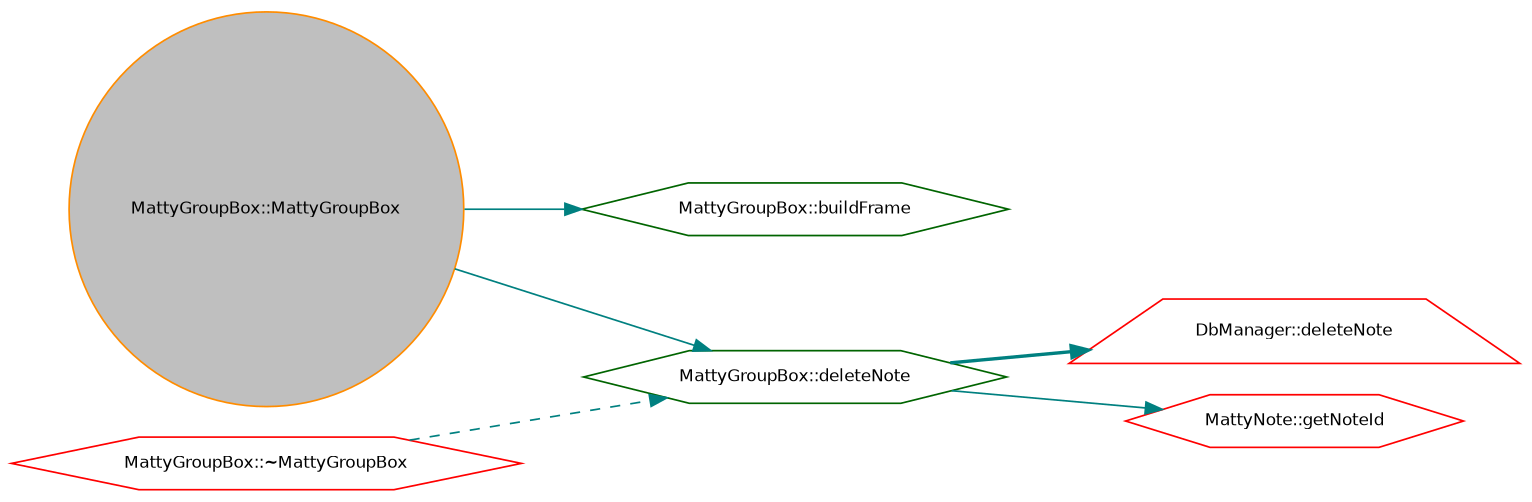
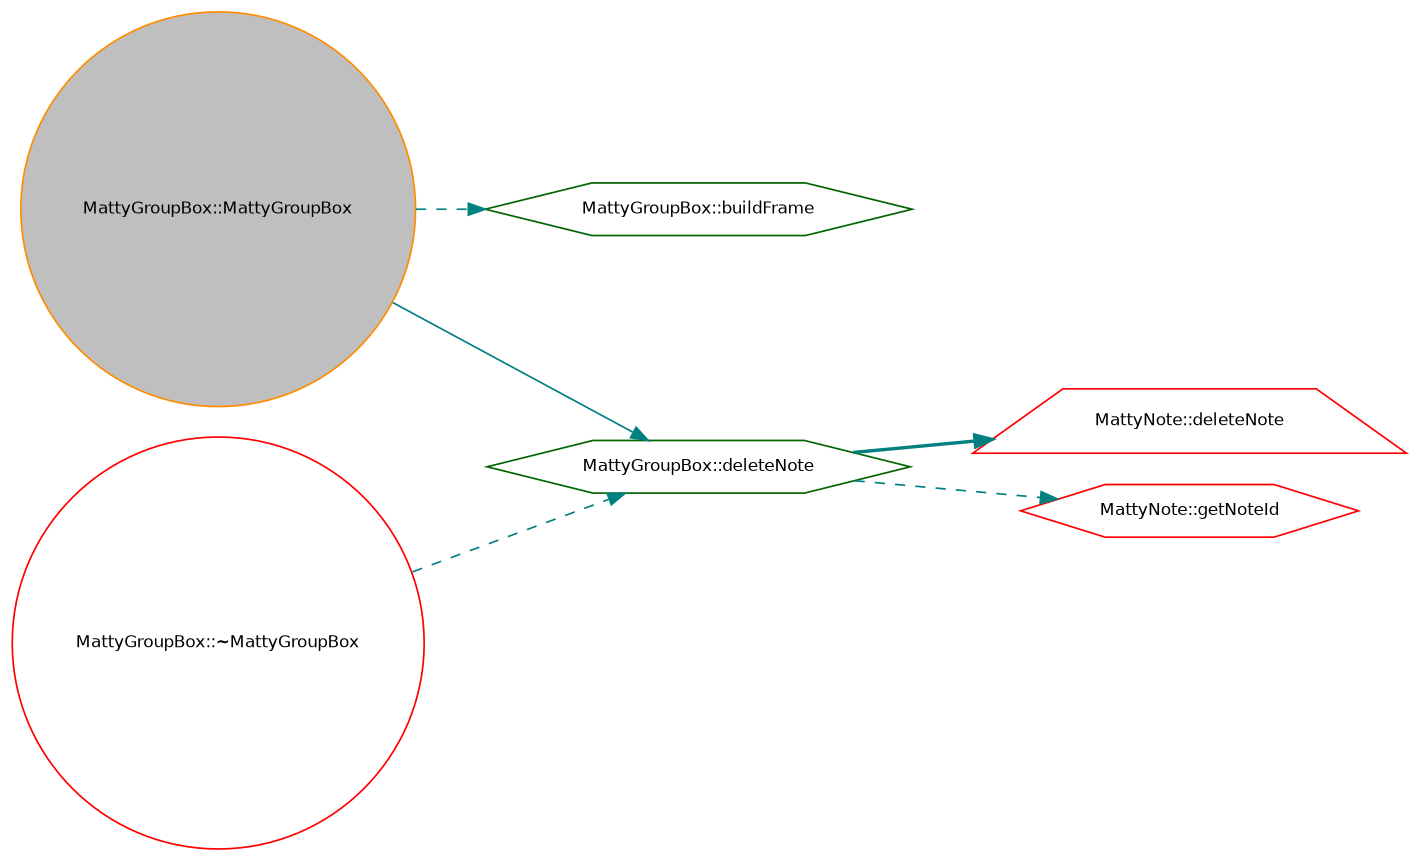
(514, 209) -> (442, 209)
(1294, 331) -> (1190, 421)
(1049, 399) -> (947, 489)
(266, 463) -> (218, 643)
